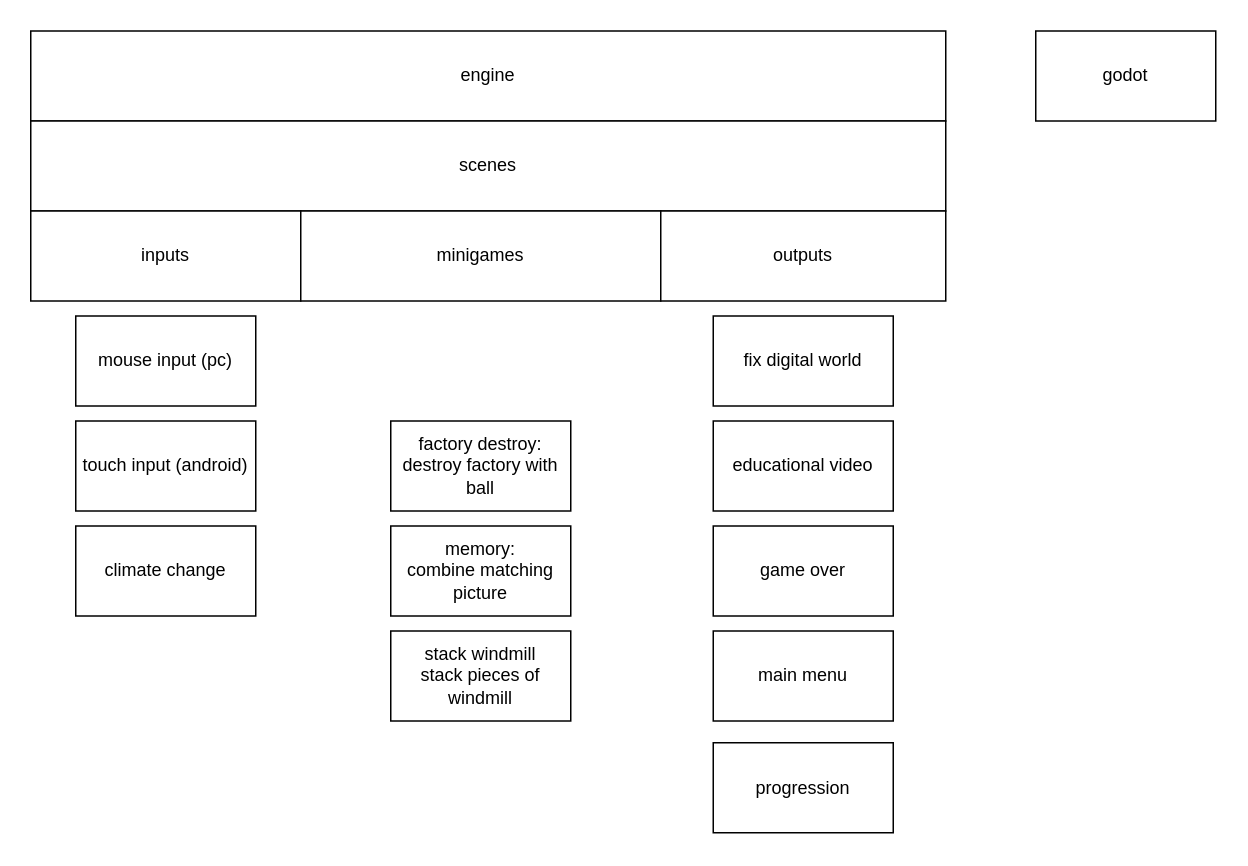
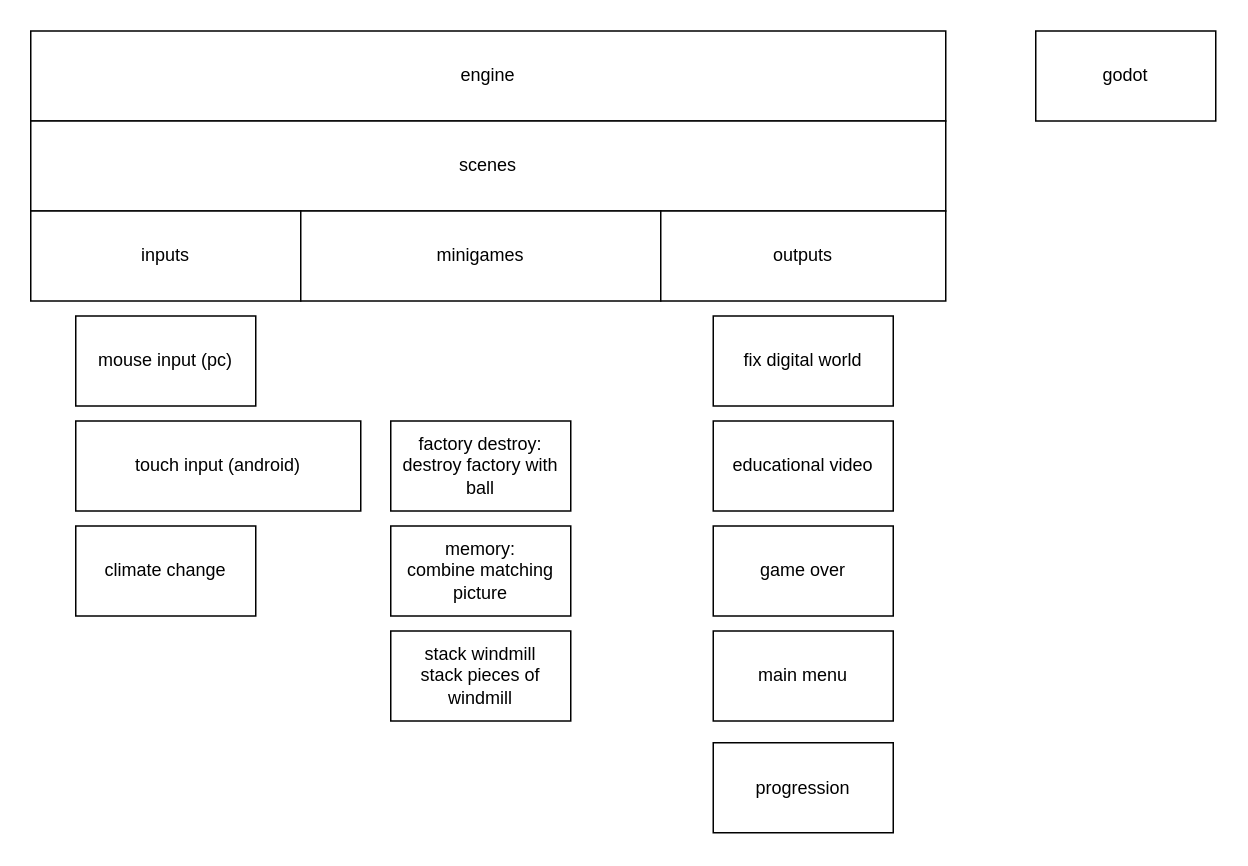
(166, 466) -> (218, 466)
